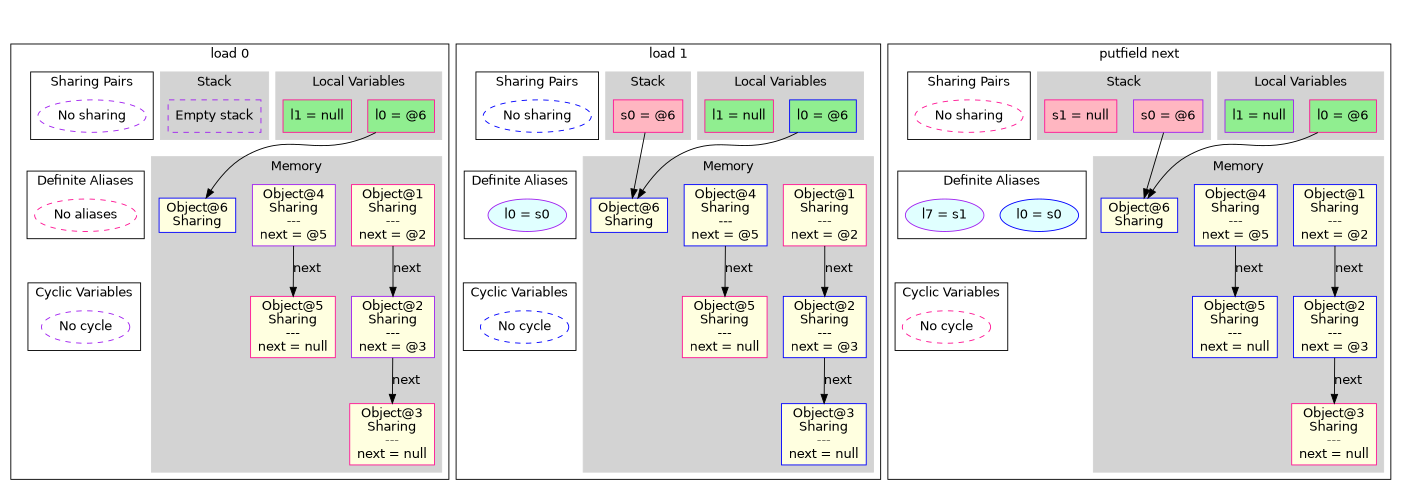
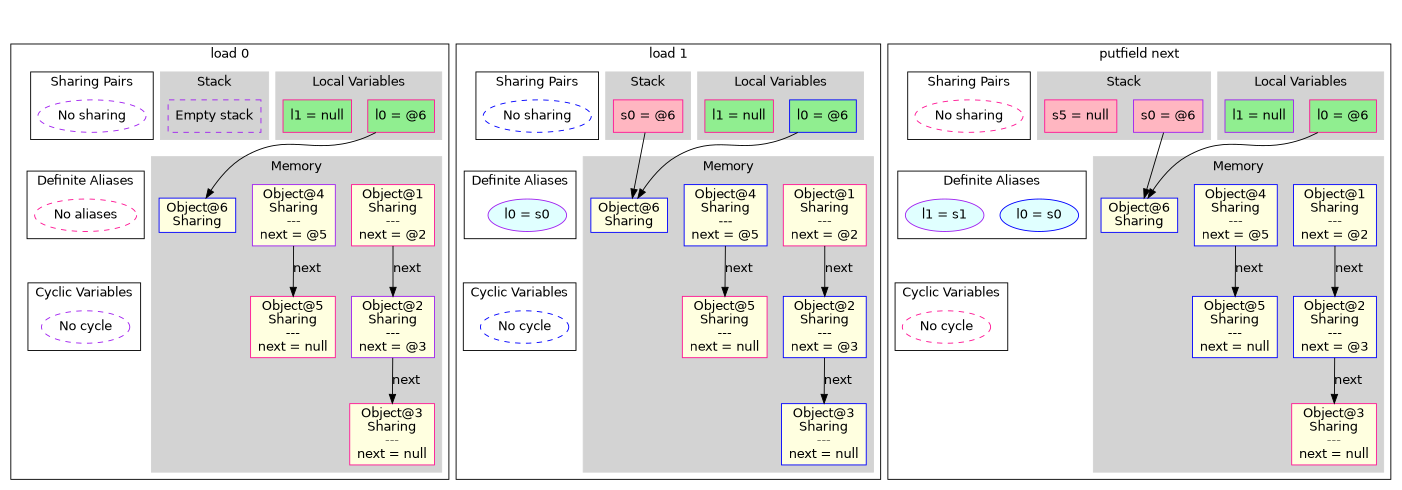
(1081, 116) -> (1081, 116)
(945, 215) -> (945, 215)
